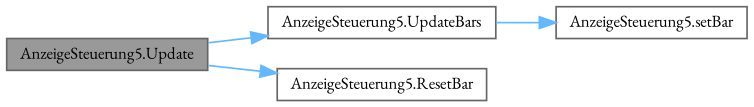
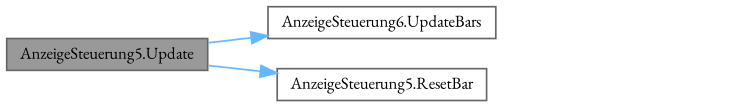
(382, 23) -> (382, 23)
(652, 23) -> none
